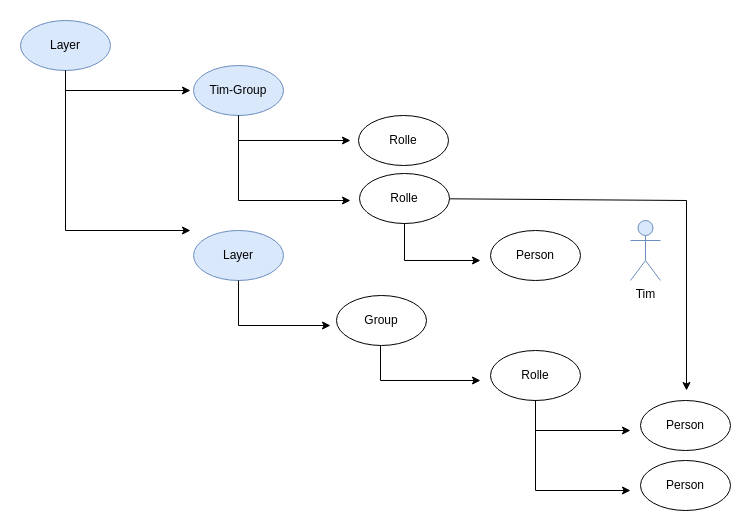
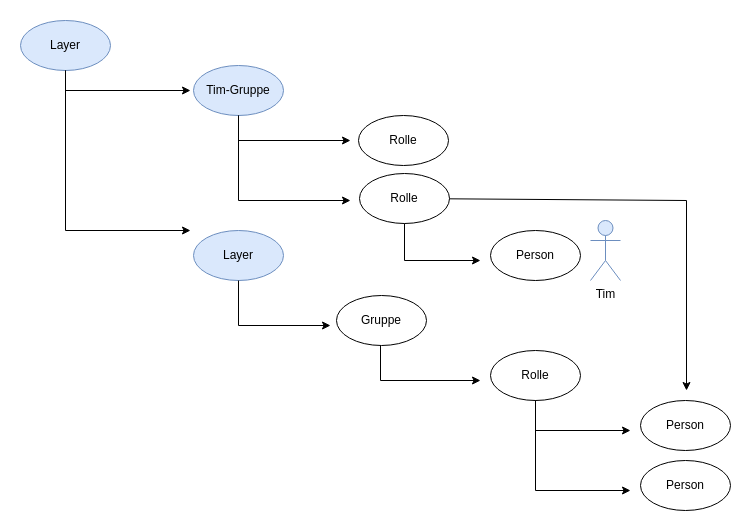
(239, 91) -> (239, 91)
(646, 251) -> (606, 251)
(382, 321) -> (382, 321)
